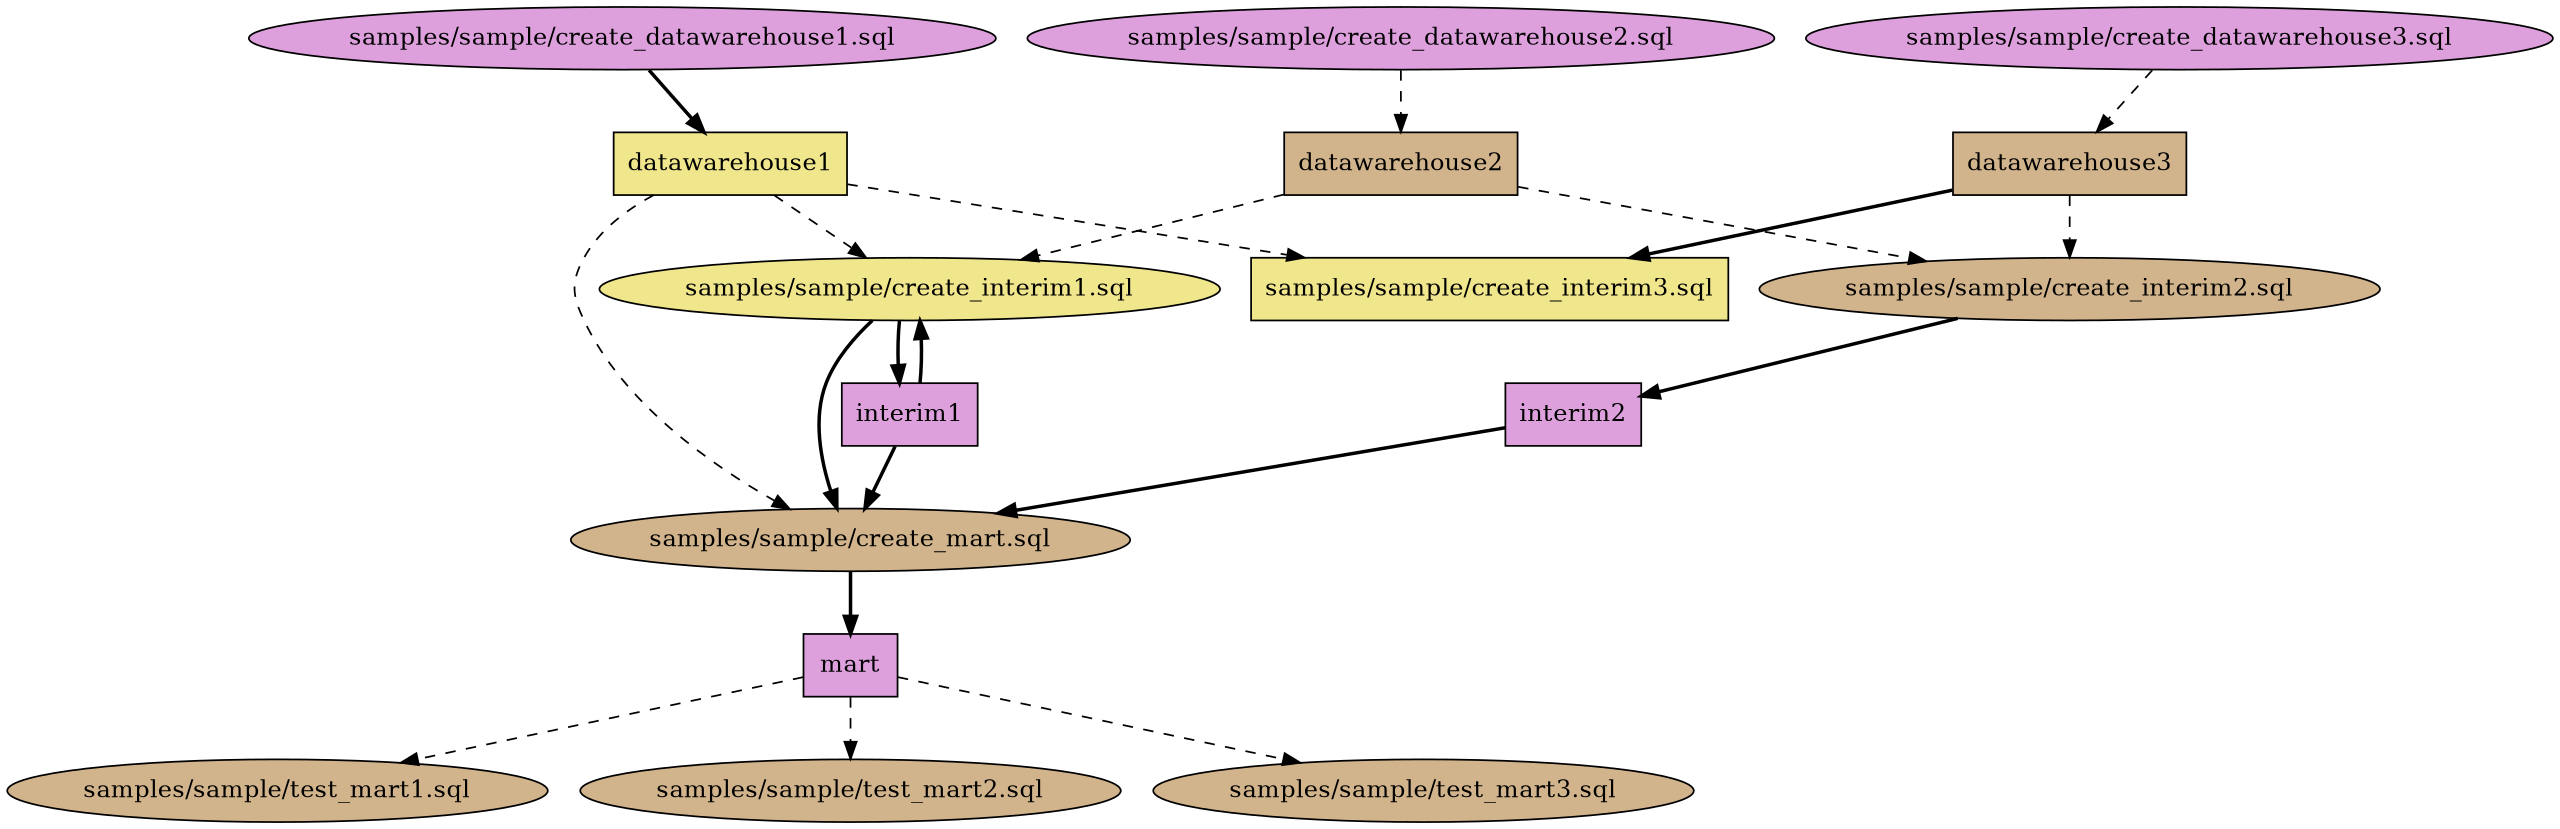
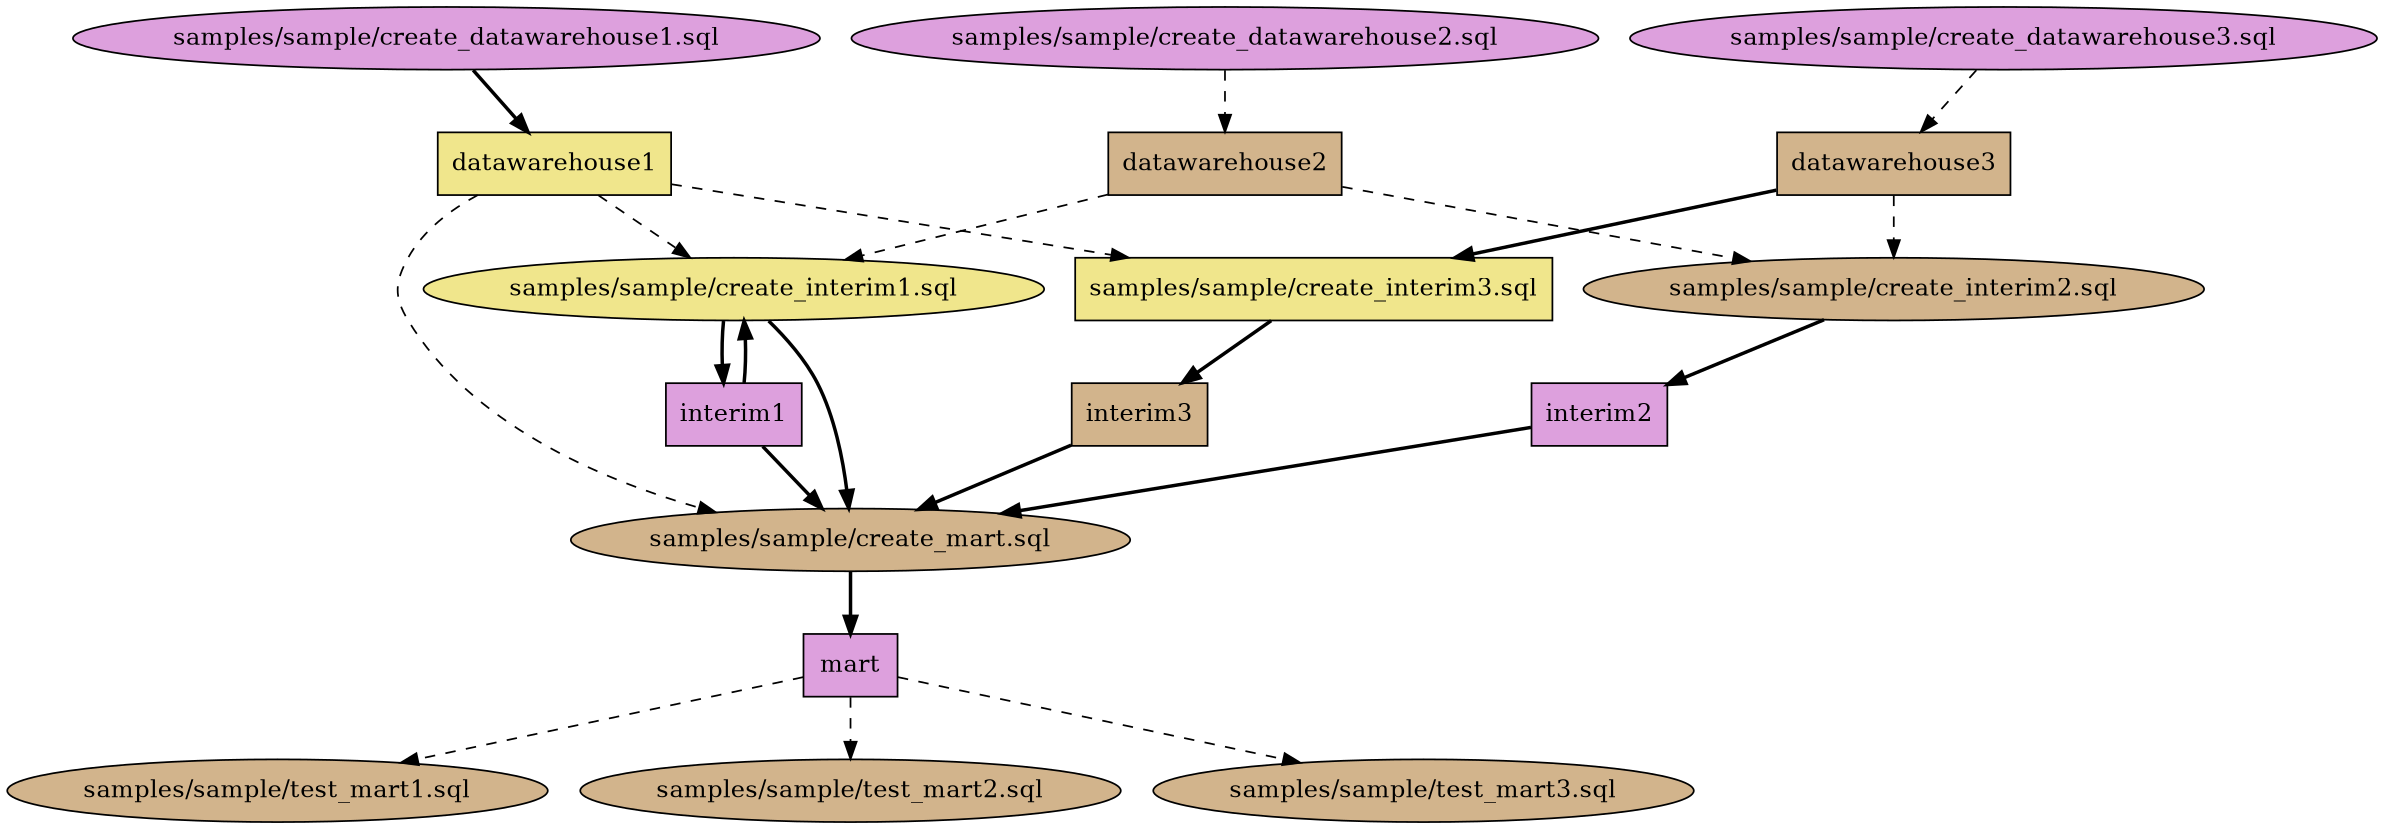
none -> (1140, 415)
